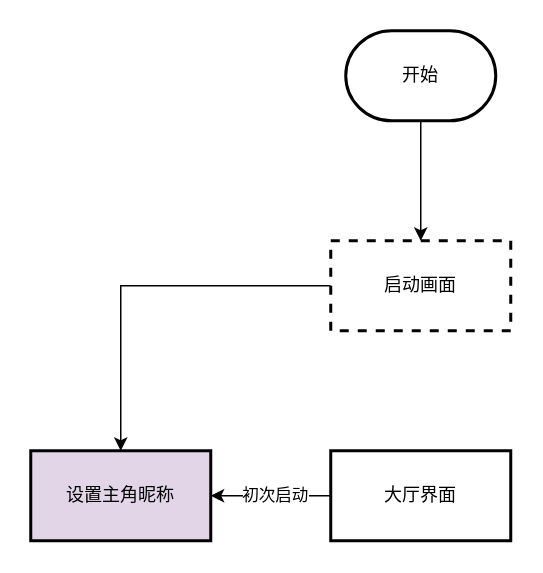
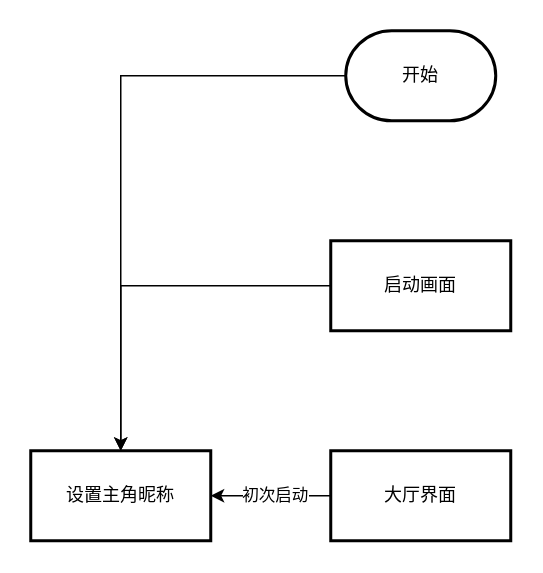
(421, 176) -> (130, 76)
(421, 286) -> (421, 286)
(121, 496) -> (121, 496)
